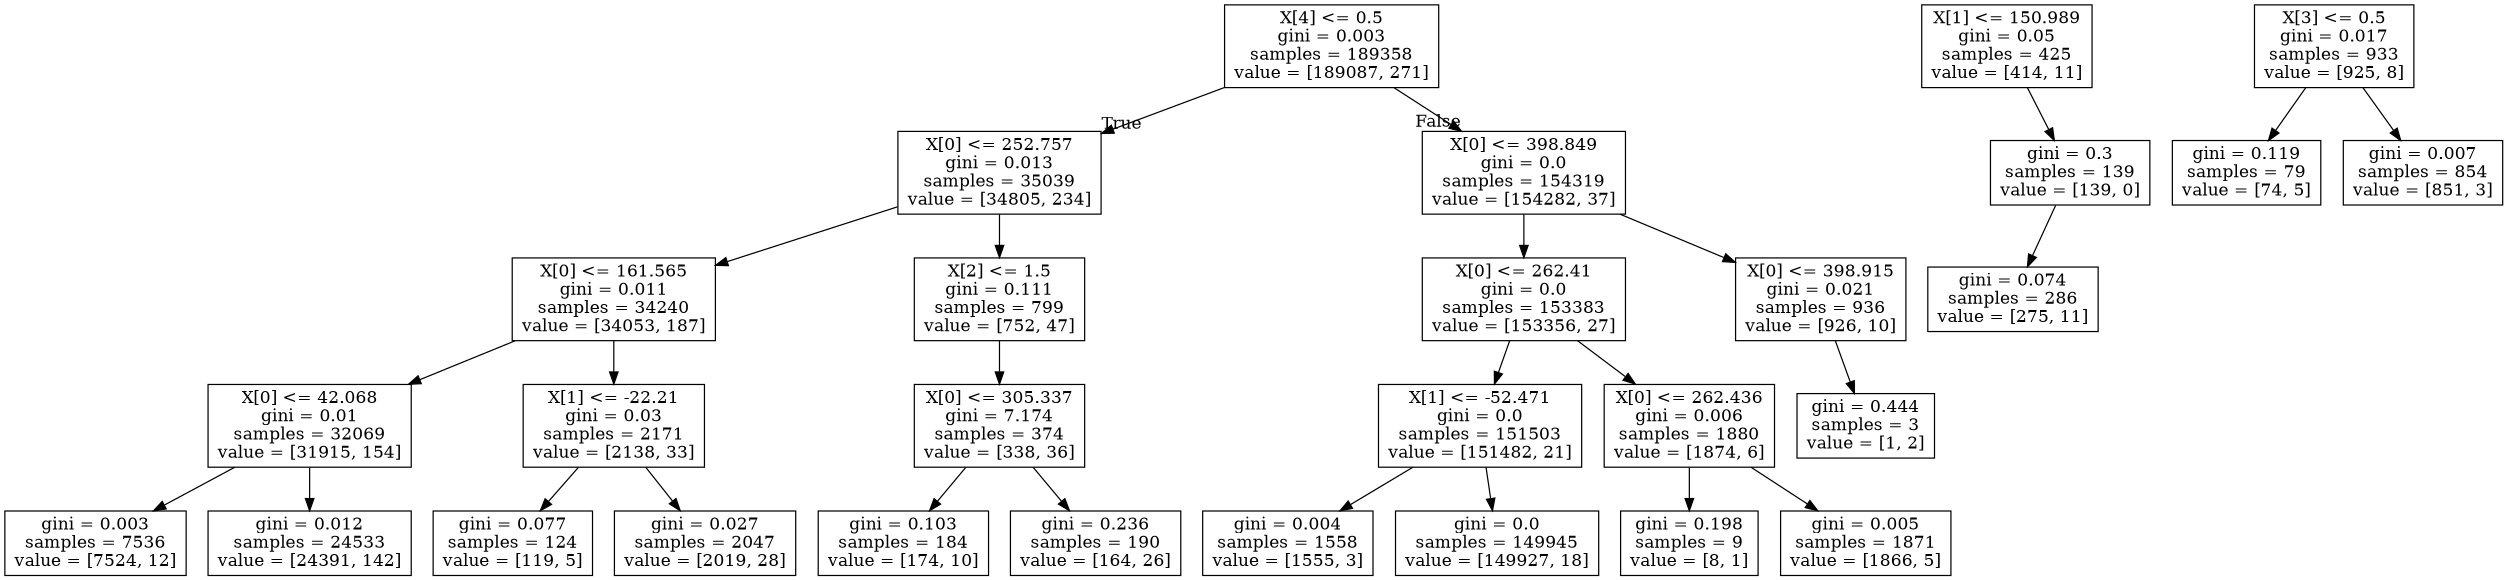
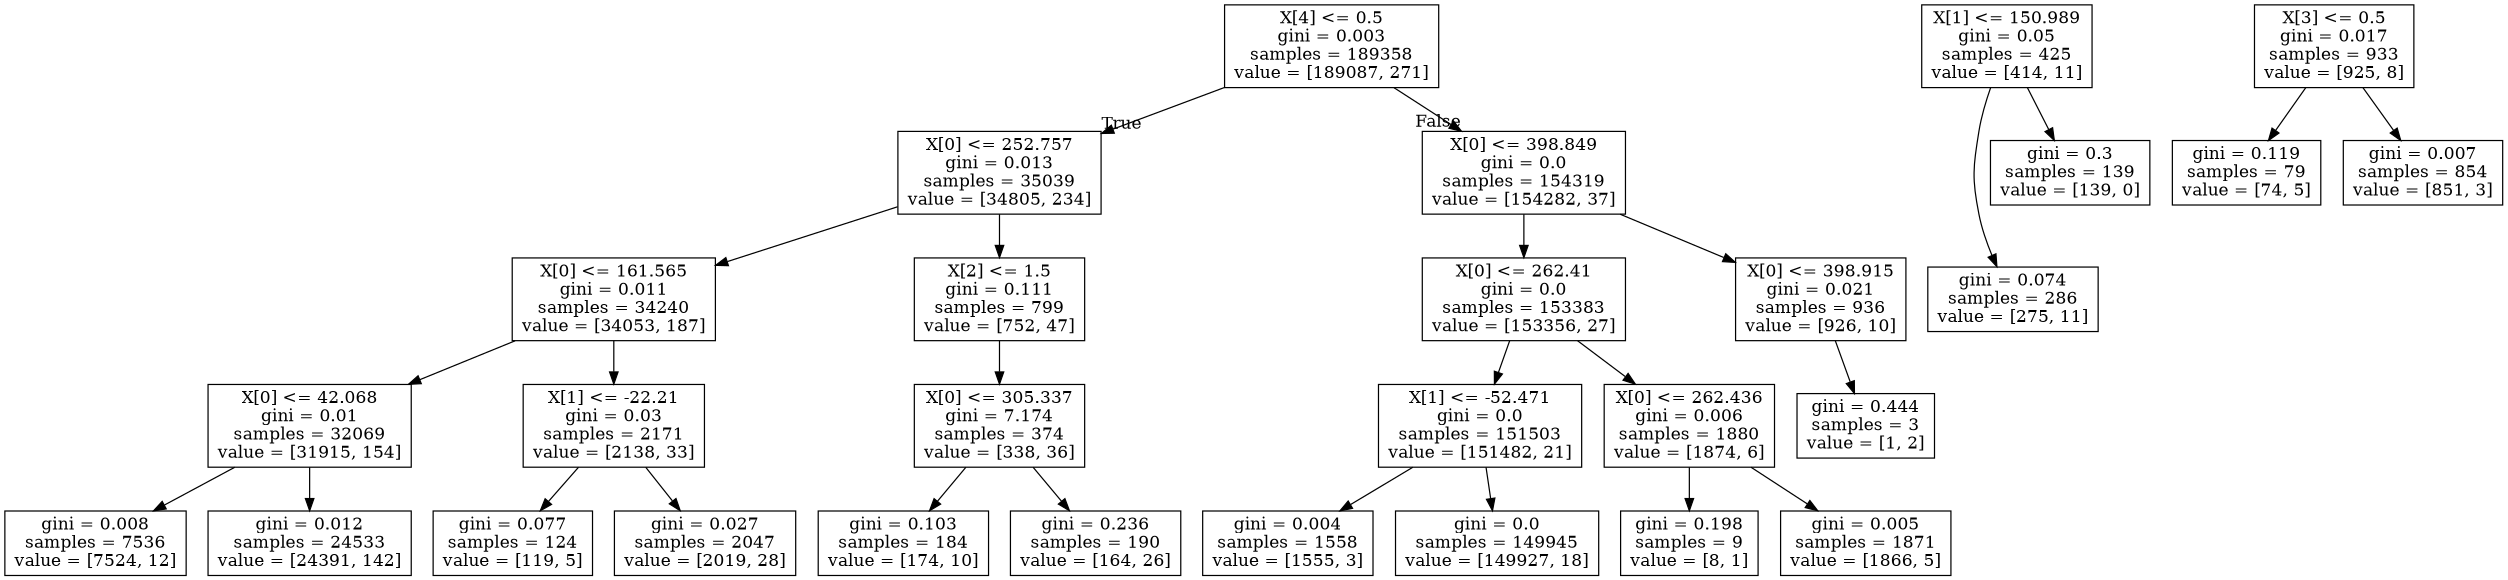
(2044, 230) -> (1974, 172)
(96, 543) -> (96, 543)
